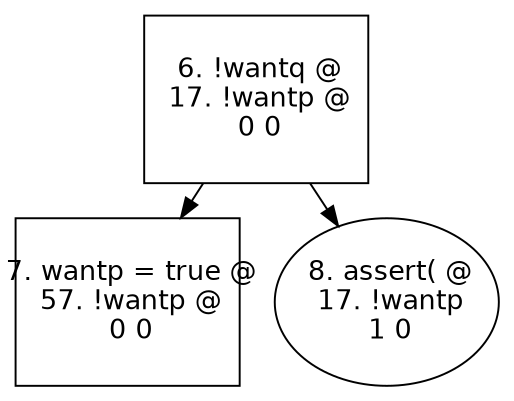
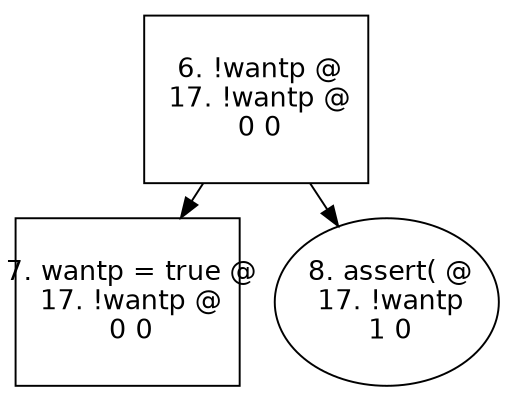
(256, 99) -> (256, 99)
(128, 302) -> (128, 302)
